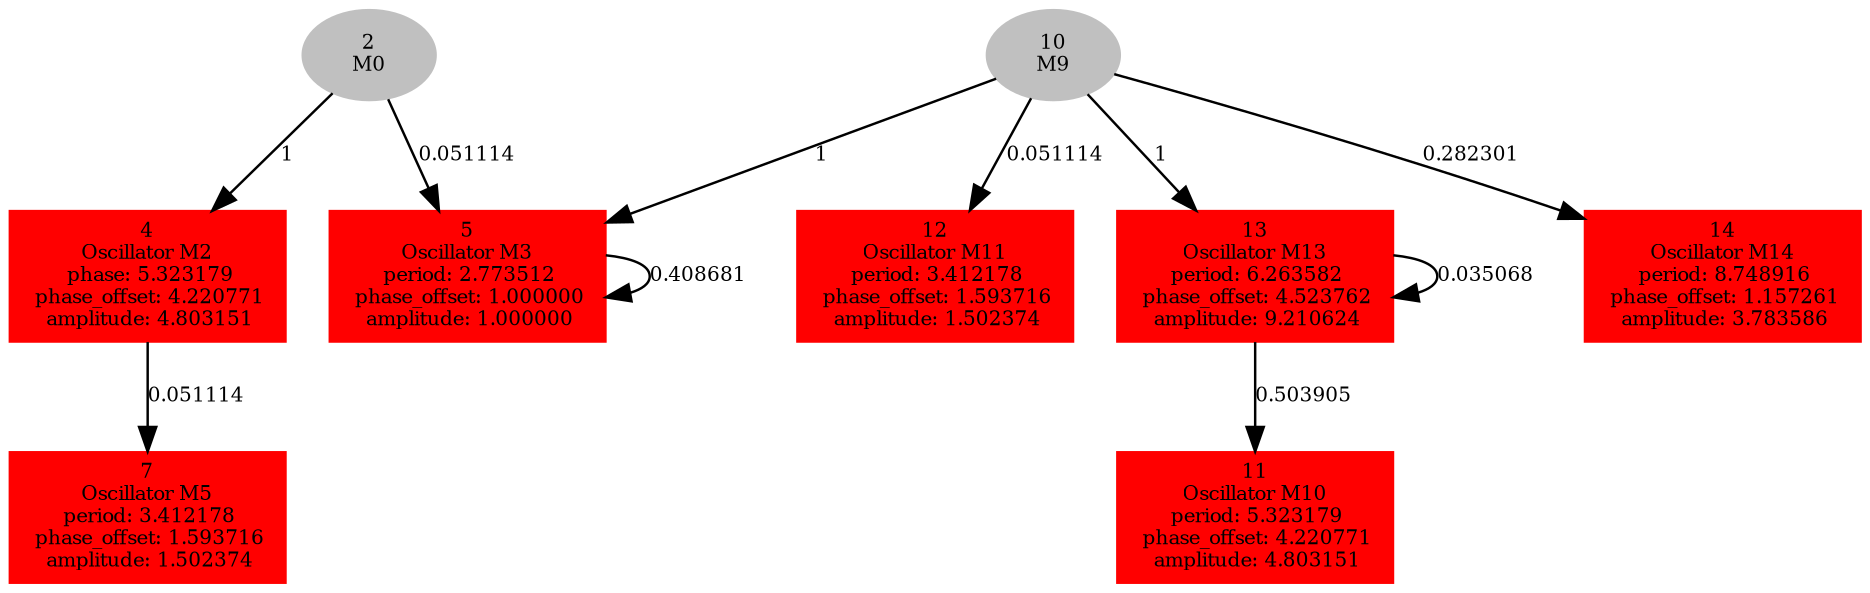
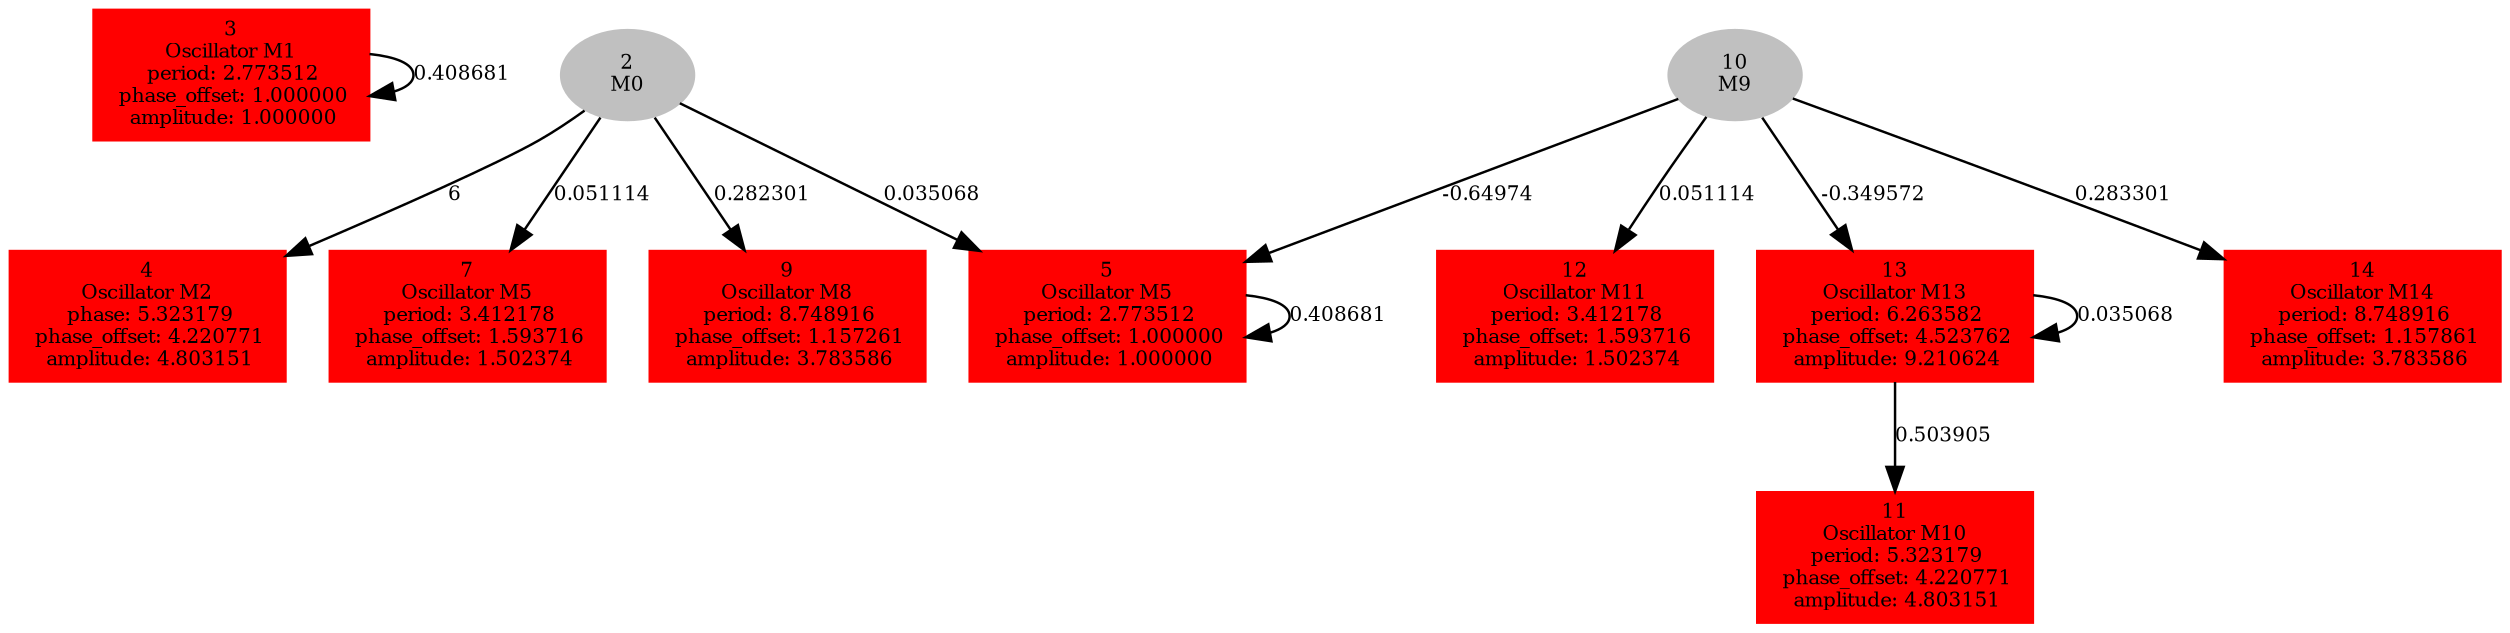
none -> (231, 75)
(290, 156) -> (458, 196)
(470, 156) -> (935, 196)
(824, 156) -> (1491, 196)
(1164, 156) -> (1877, 196)
(1474, 156) -> (2126, 196)
(468, 253) -> (1107, 293)
(1723, 297) -> (2363, 337)
none -> (788, 316)
(148, 384) -> (562, 174)
